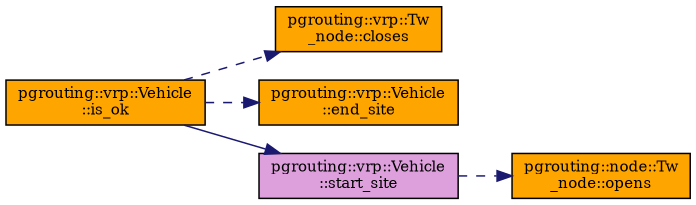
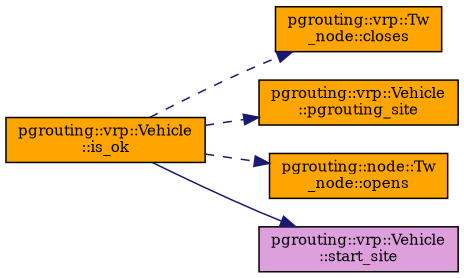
(359, 103) -> (359, 103)
(477, 176) -> (230, 158)
